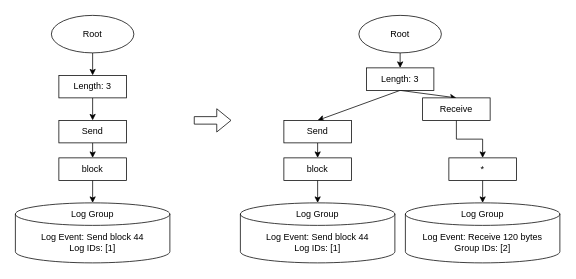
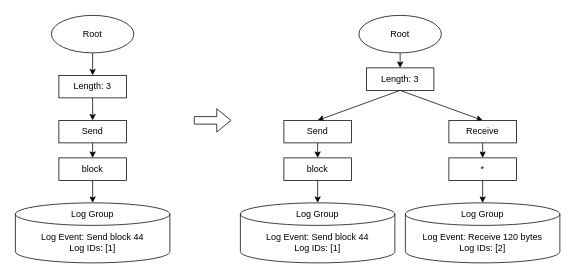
(456, 109) -> (483, 132)
(483, 243) -> (483, 243)
